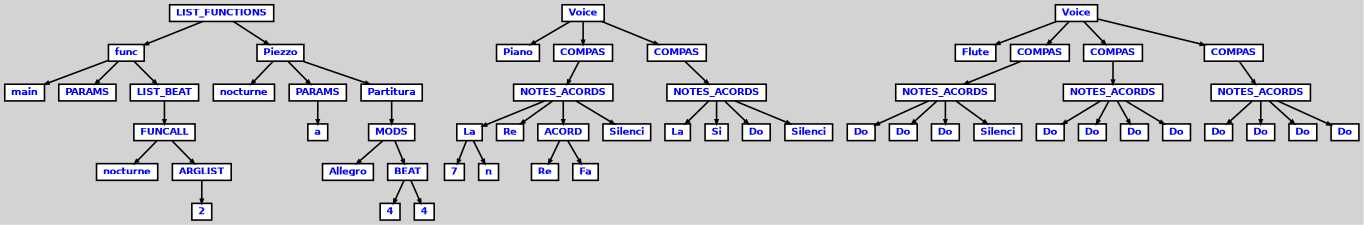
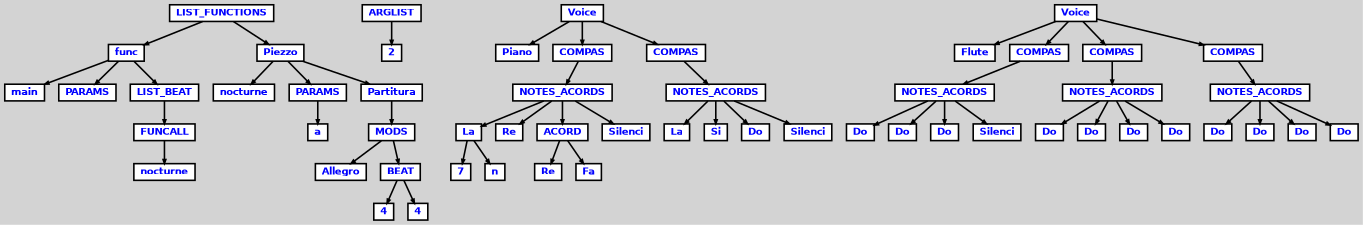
(182, 151) -> none
